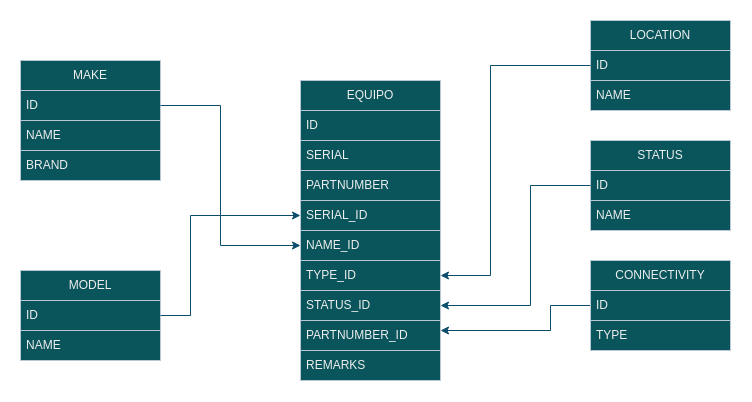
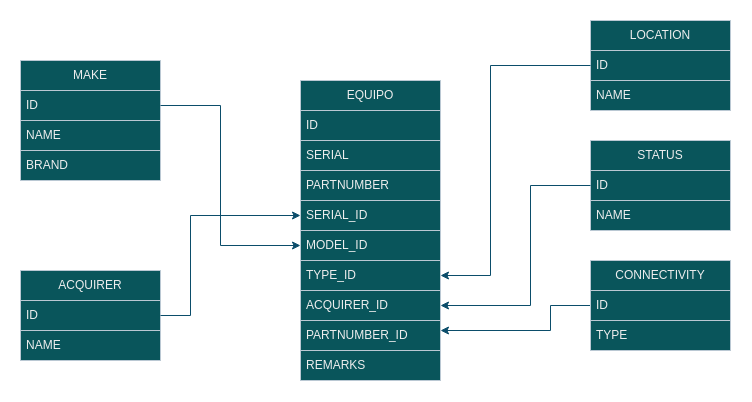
(330, 246) -> (333, 246)
(91, 286) -> (91, 286)
(337, 306) -> (343, 306)
